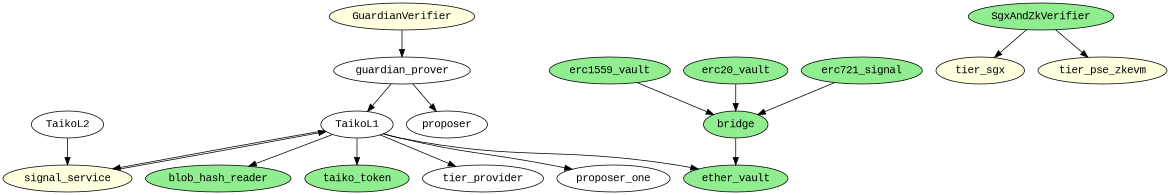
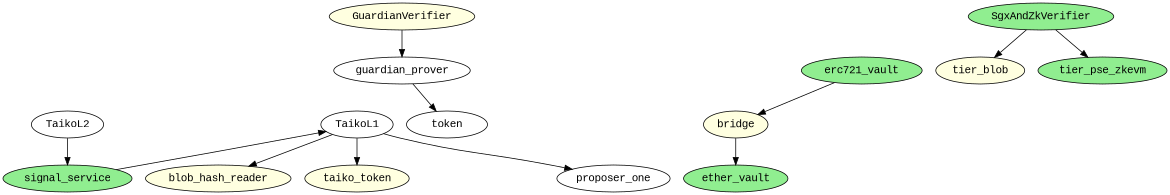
(610, 70) -> none
(736, 70) -> none
(862, 70) -> (862, 70)
(980, 70) -> (980, 70)
(1102, 70) -> (1102, 70)
(382, 95) -> none
(447, 124) -> (447, 124)
(736, 124) -> (736, 124)
(222, 149) -> none
(537, 153) -> none
(68, 178) -> (68, 178)
(218, 178) -> (218, 178)
(357, 178) -> (357, 178)
(483, 178) -> none
